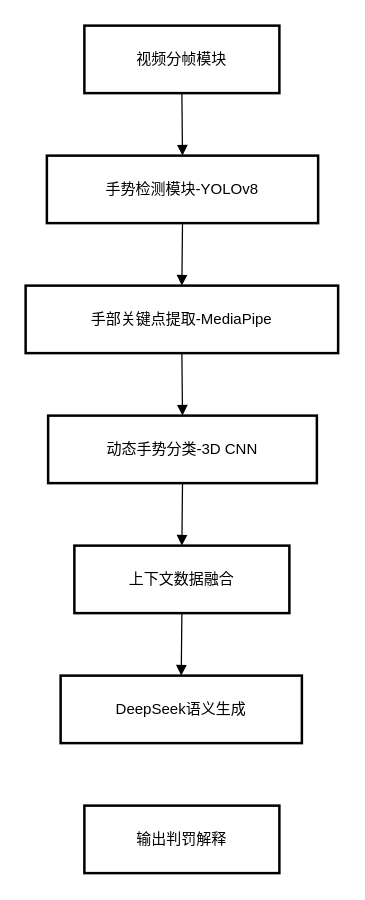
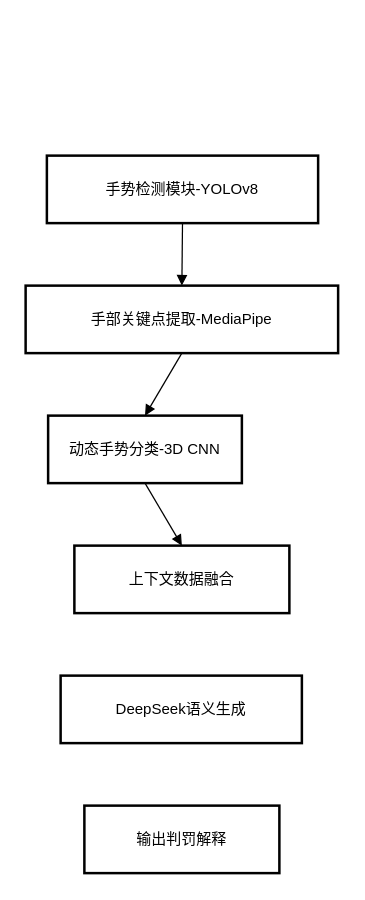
(182, 59) -> none
(182, 120) -> none
(183, 449) -> (145, 449)
(182, 640) -> none
